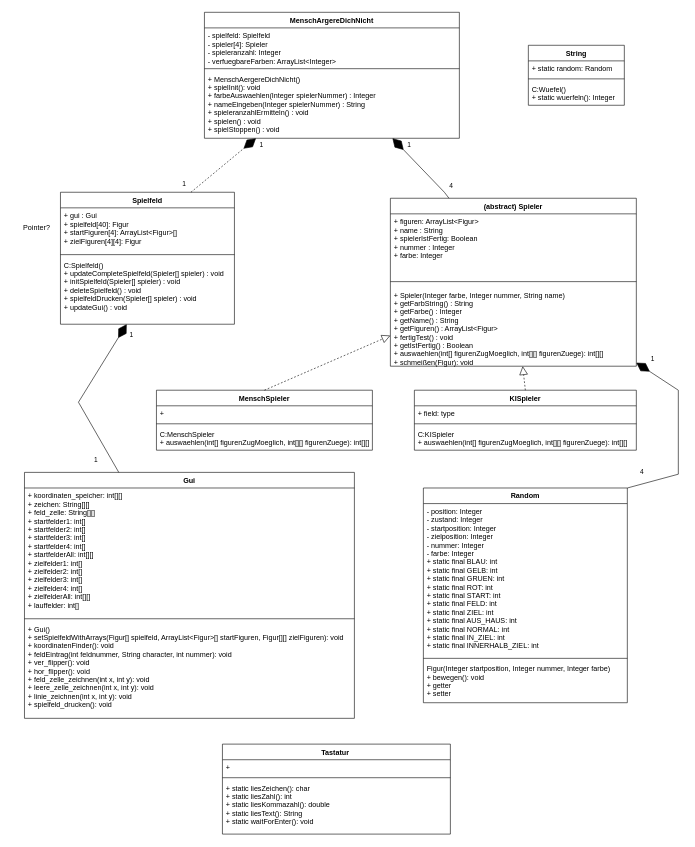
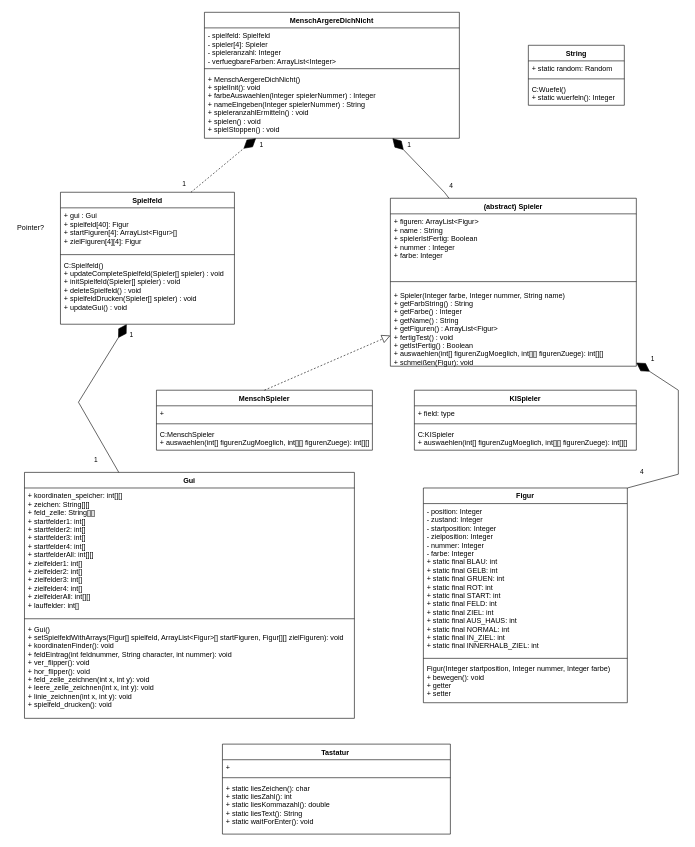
(36, 228) -> (30, 228)
(524, 383) -> none
(525, 496) -> (525, 496)
